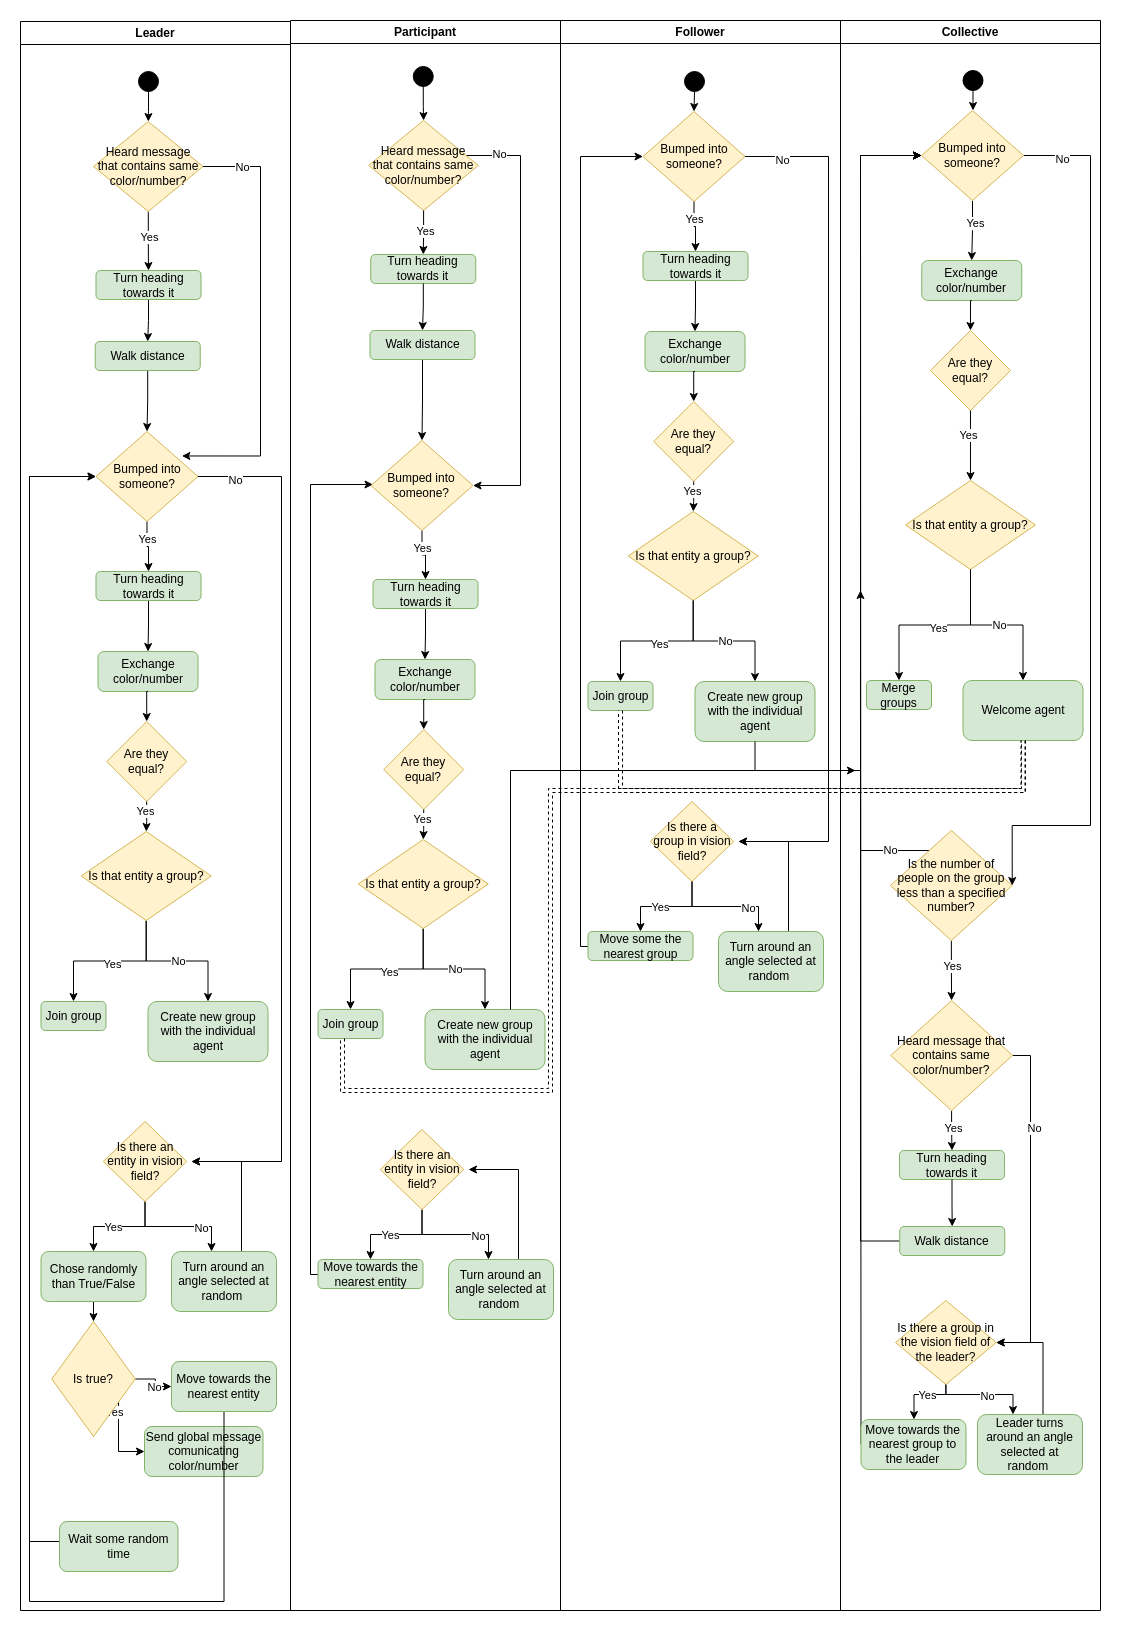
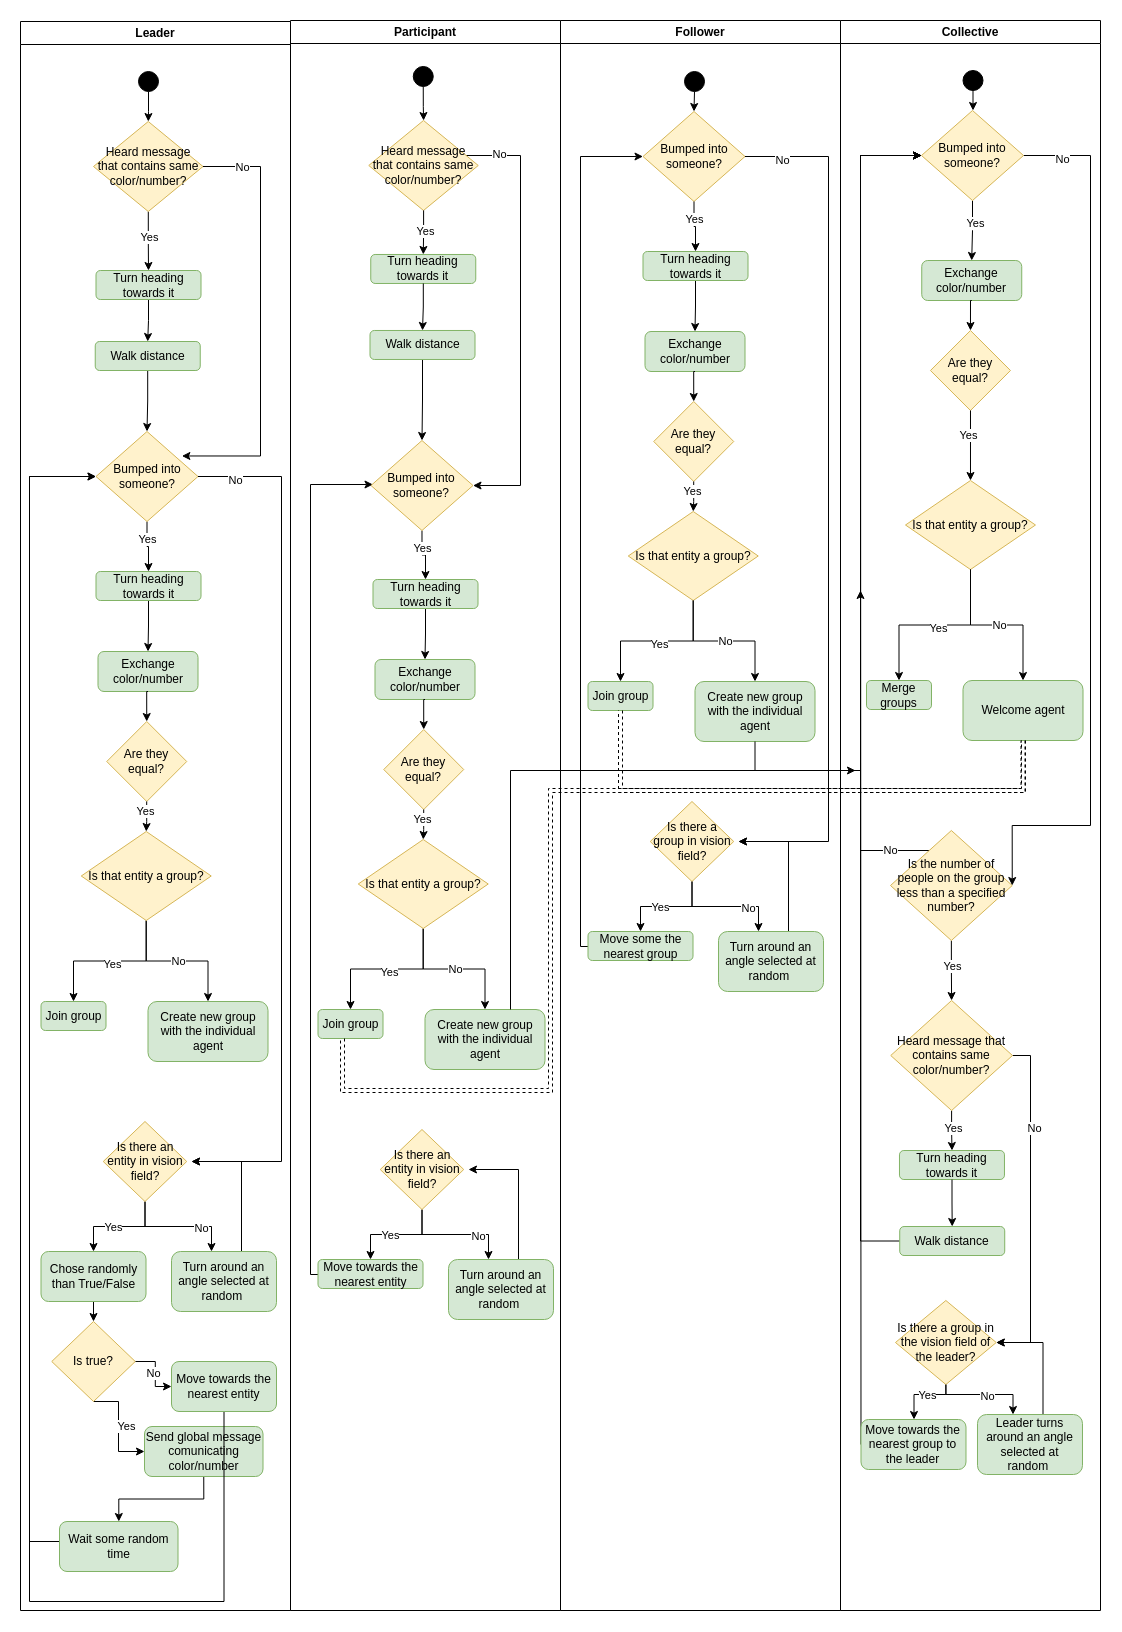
(94, 1379) -> (94, 1362)
none -> (165, 1499)
